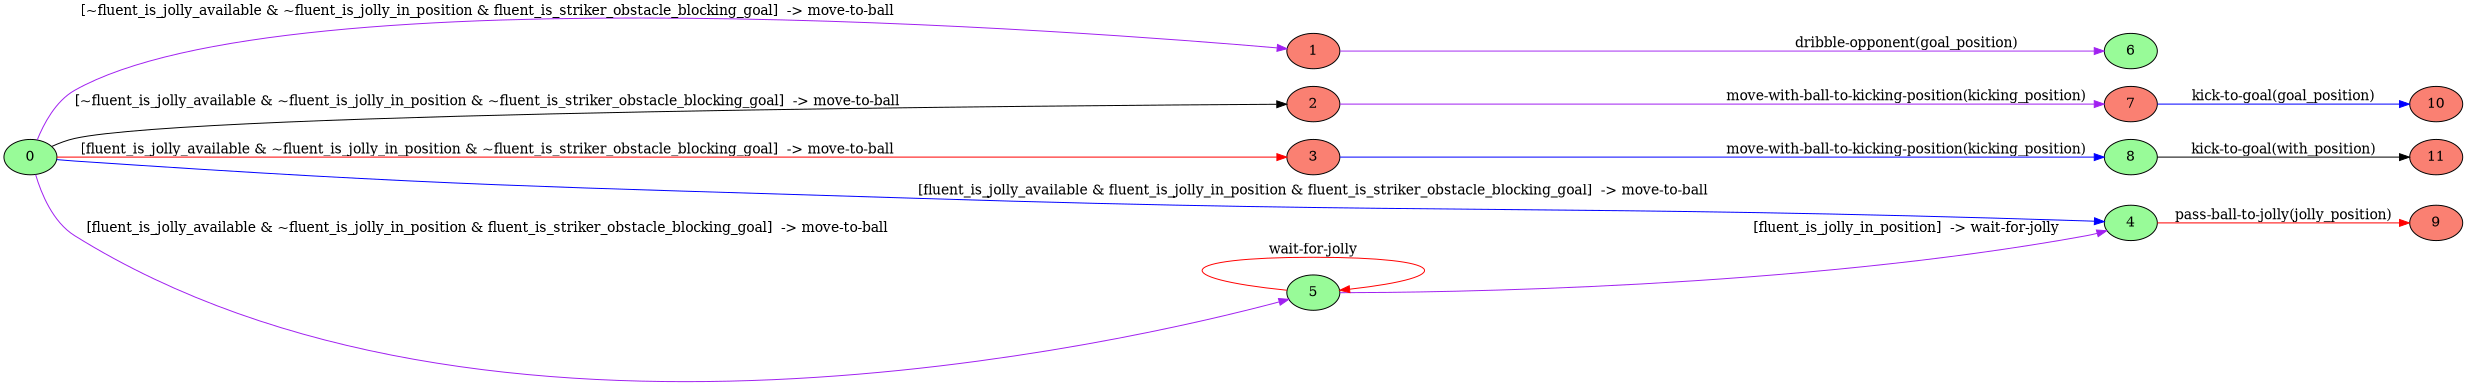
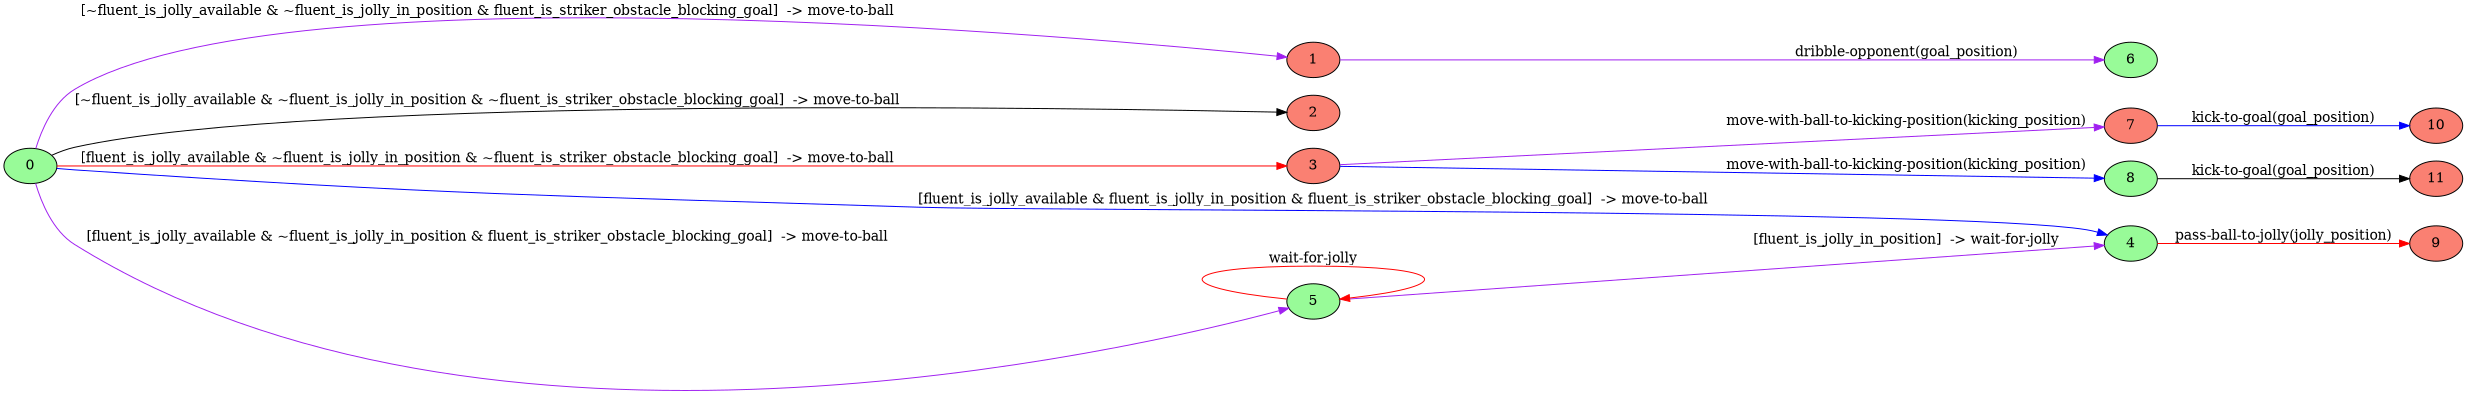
(1717, 104) -> (1717, 146)
(2284, 150) -> (2284, 171)
